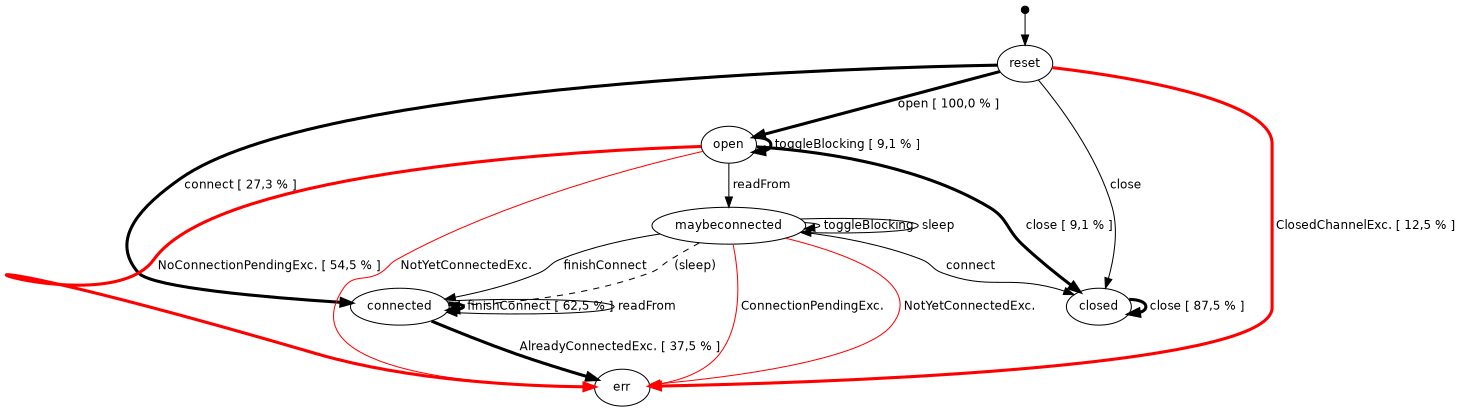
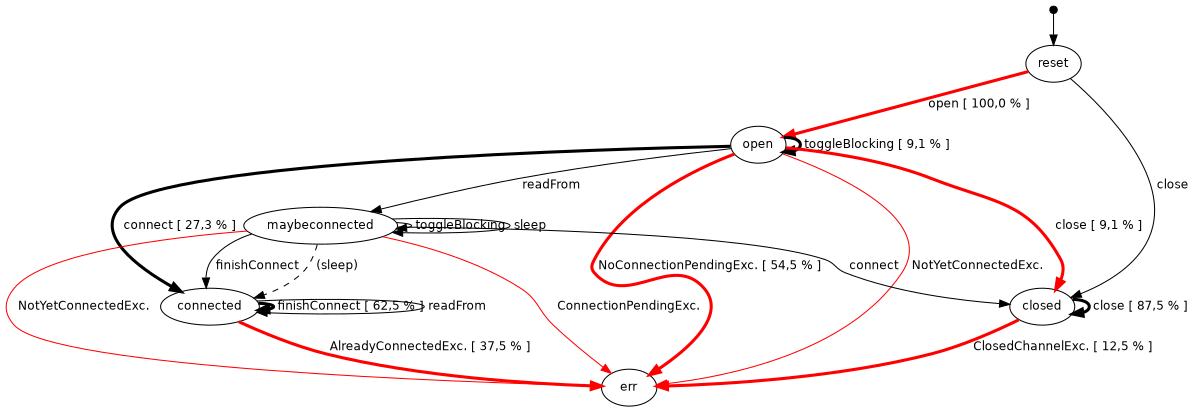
(882, 103) -> (911, 103)
(422, 108) -> (368, 163)
(931, 180) -> (945, 184)
(1174, 349) -> (847, 370)
(508, 351) -> (412, 370)
